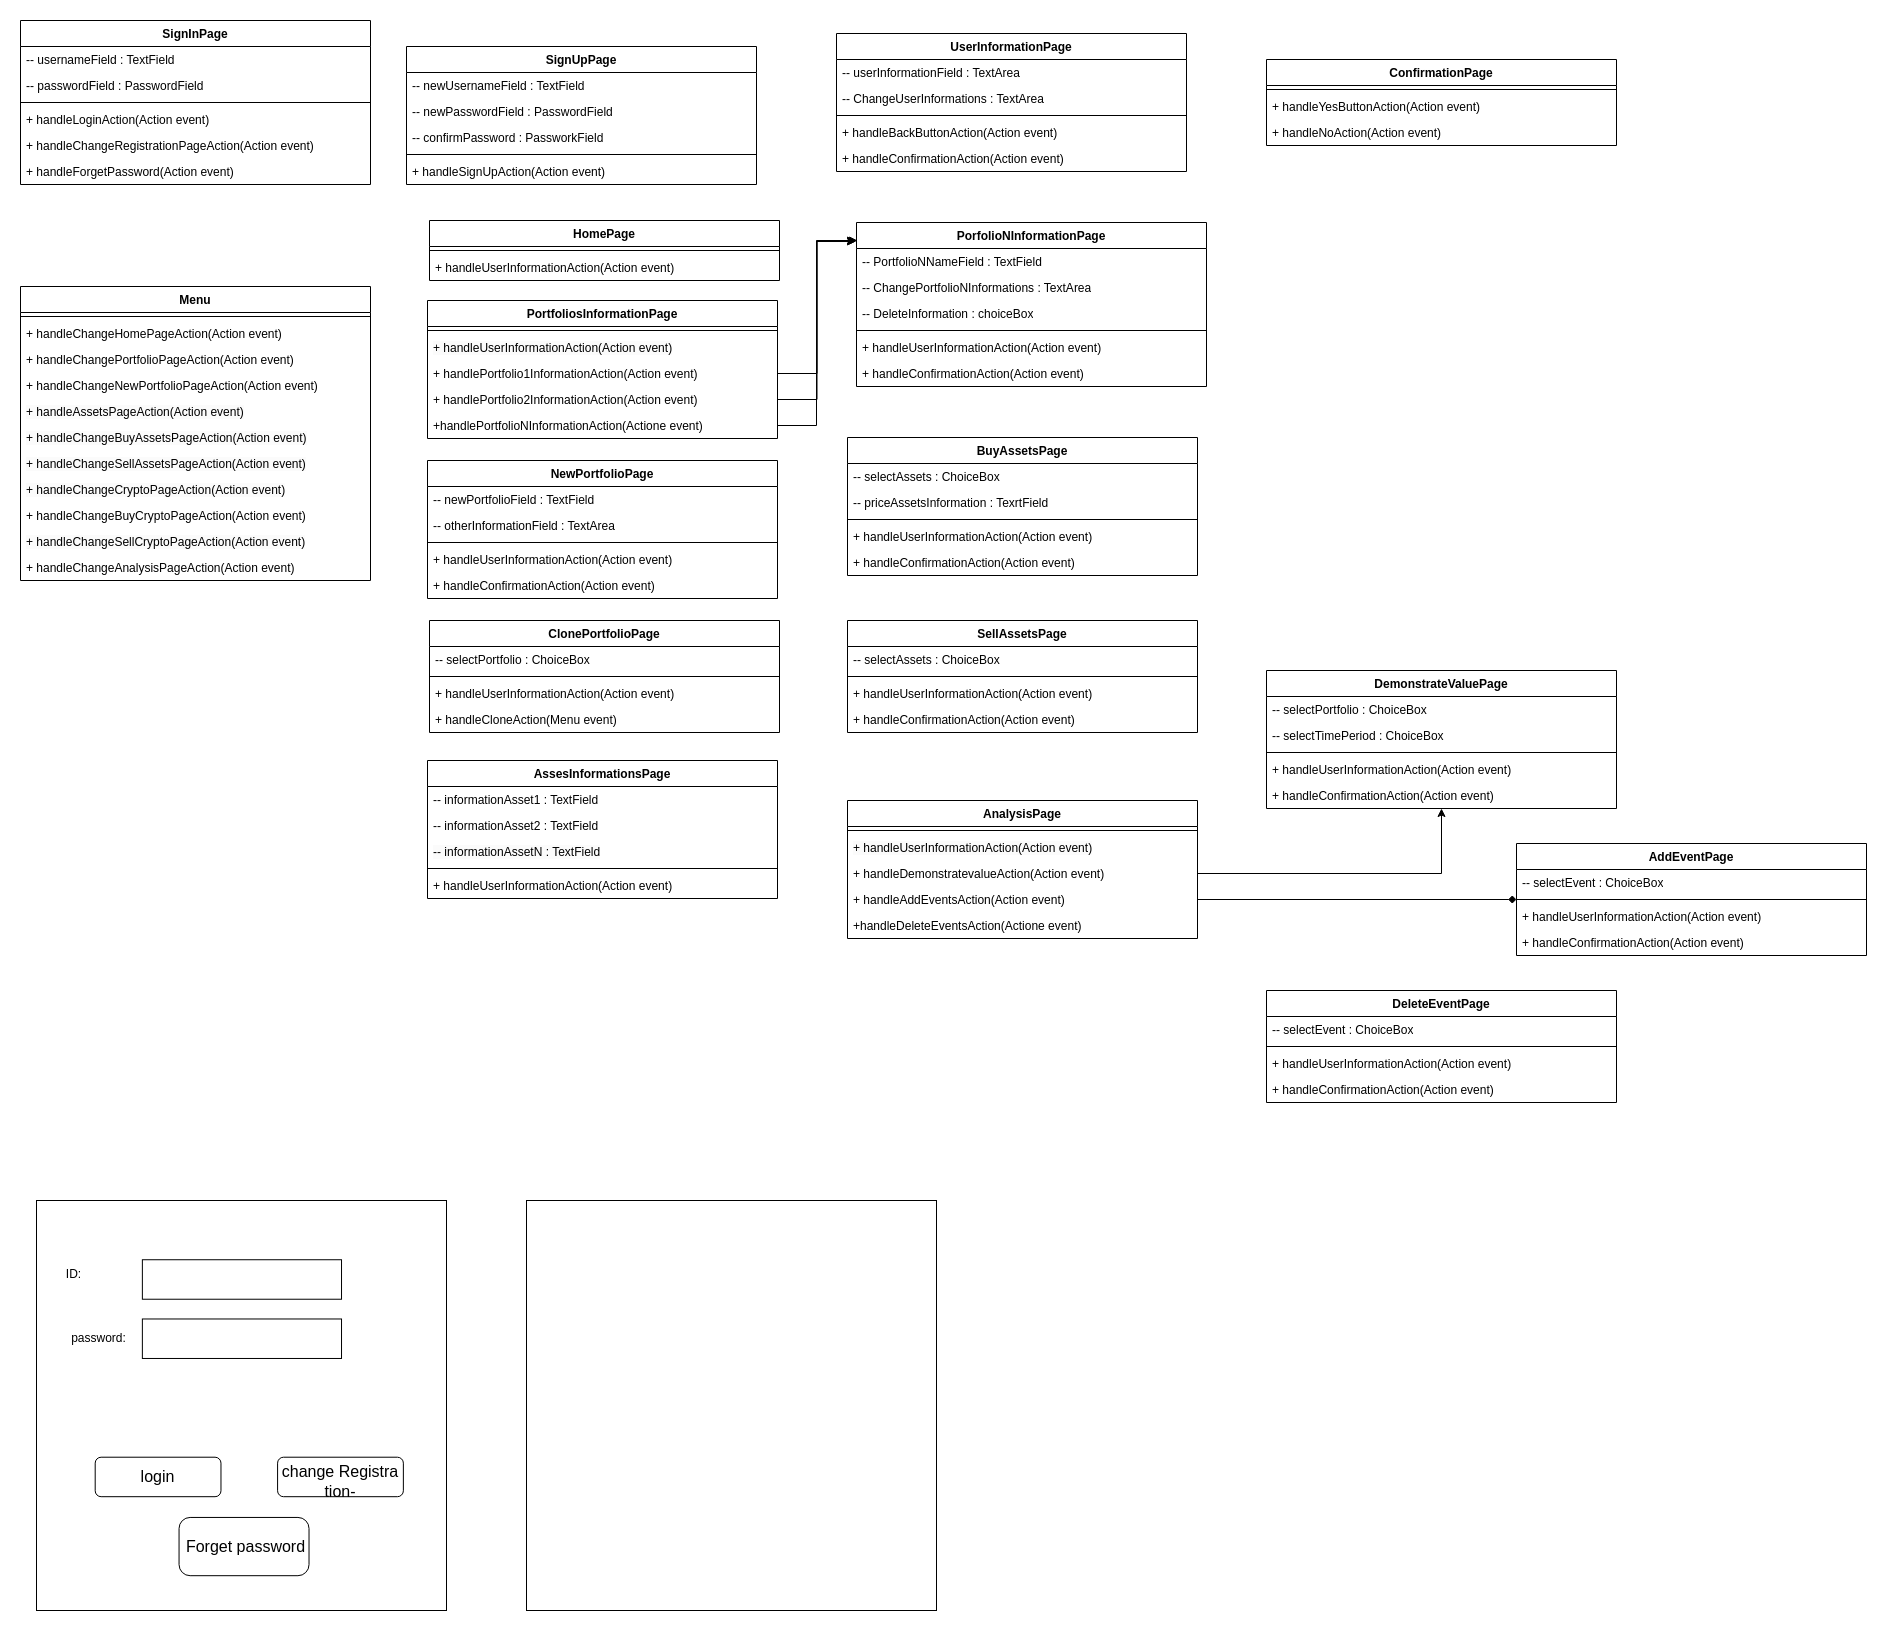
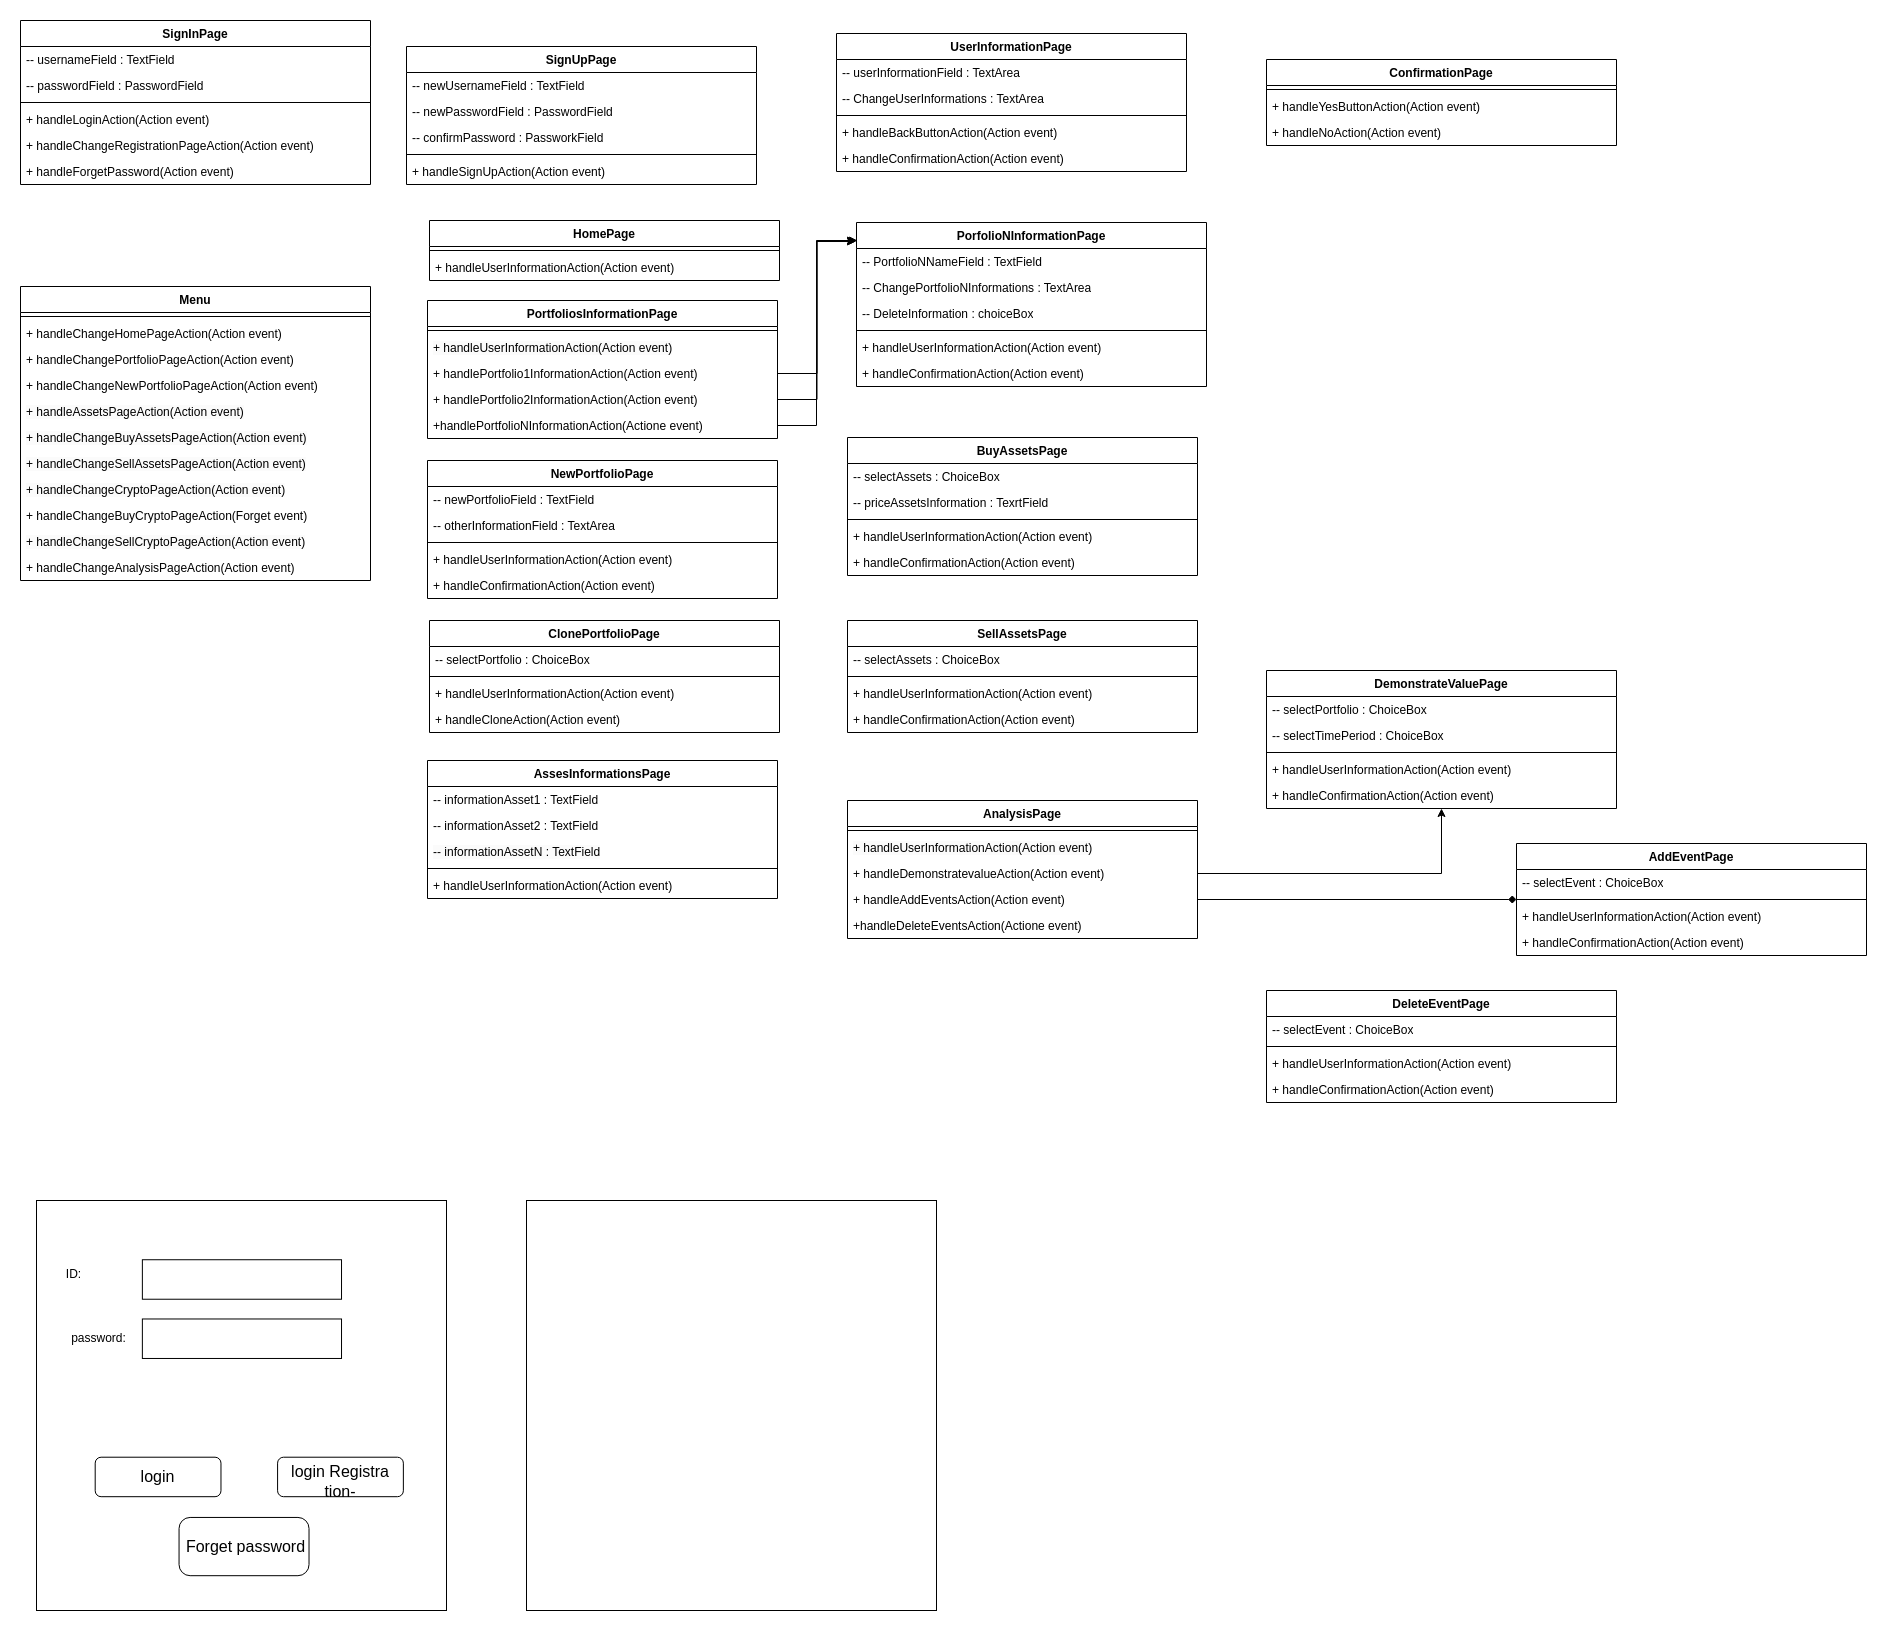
(177, 517) -> (178, 517)
(532, 721) -> (537, 721)
(341, 1482) -> (341, 1482)
